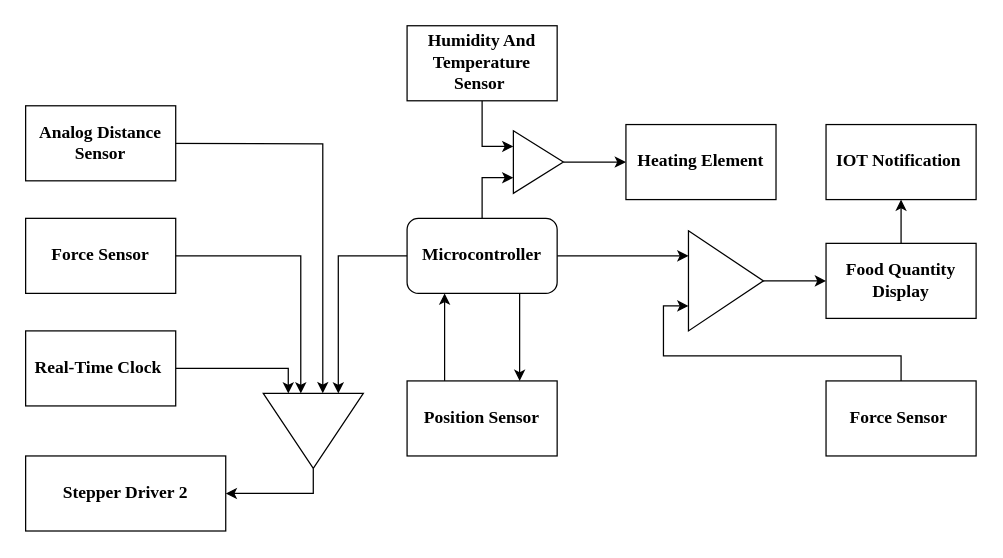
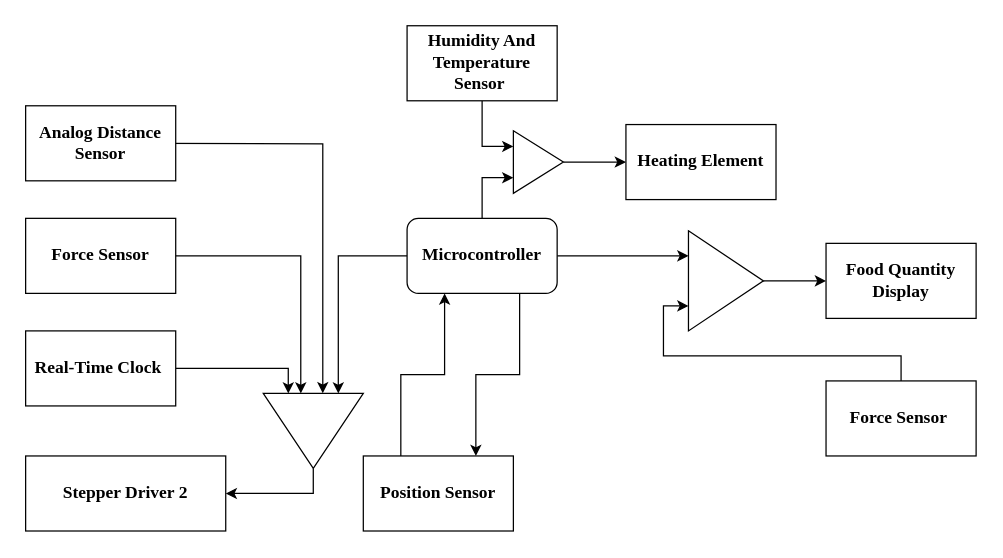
(901, 162) -> none
(901, 219) -> none
(482, 418) -> (438, 493)
